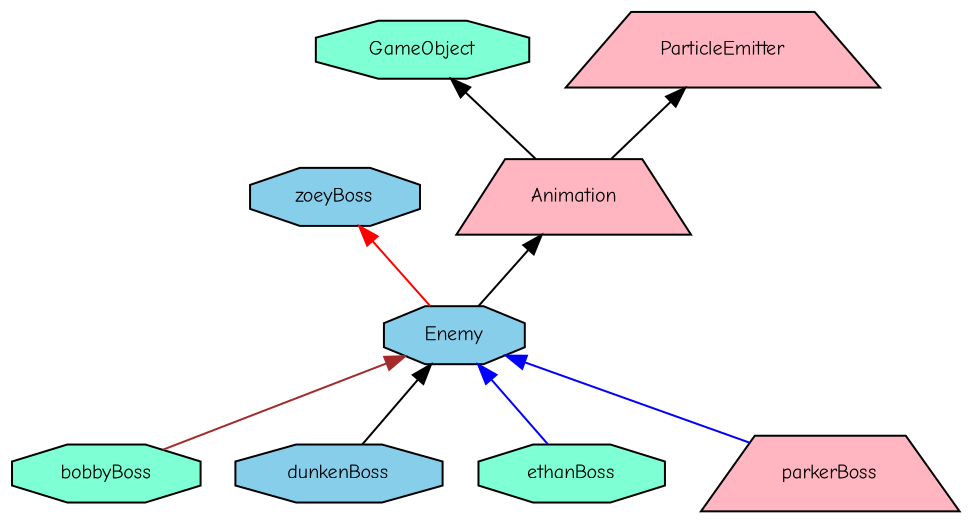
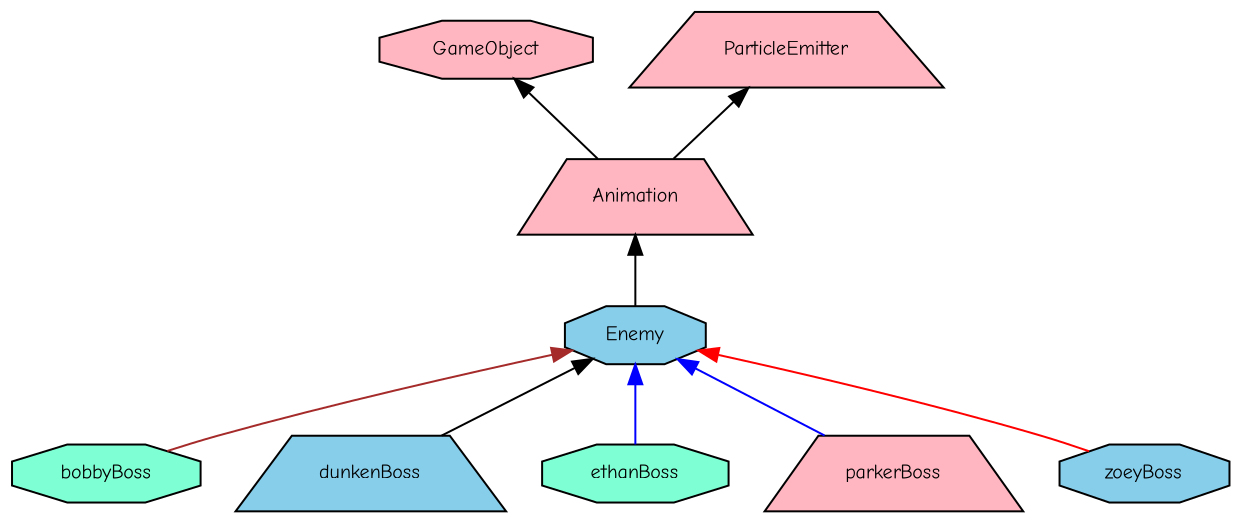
(423, 50) -> (486, 50)
(402, 274) -> (905, 399)
(339, 474) -> (371, 474)
